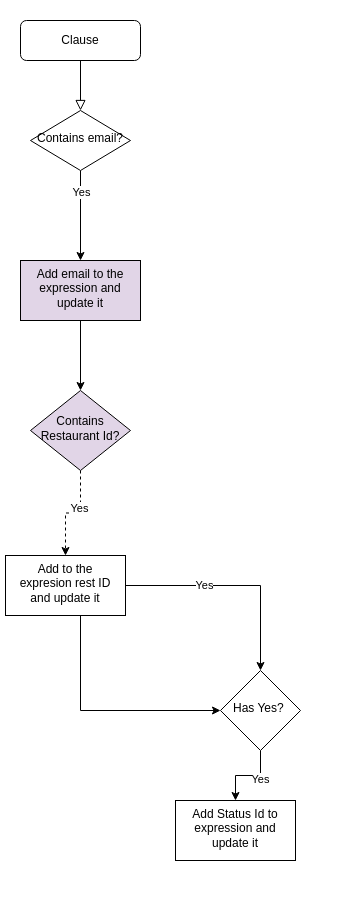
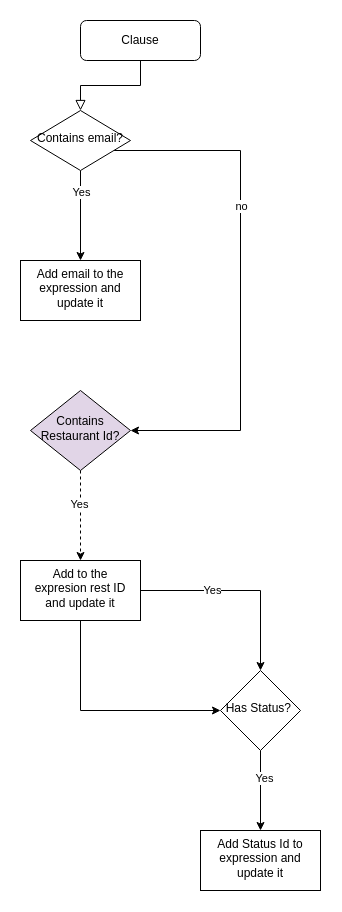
(81, 41) -> (141, 41)
none -> (241, 279)
(81, 291) -> (81, 291)
(81, 352) -> none
(66, 586) -> (81, 591)
(261, 709) -> (261, 709)
(236, 831) -> (261, 861)
